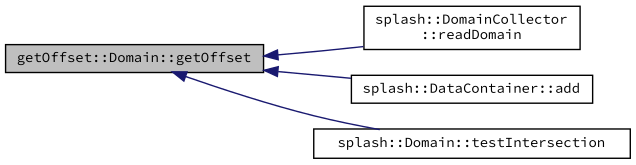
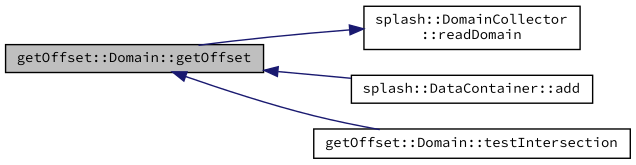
(321, 51) -> (274, 37)
(472, 144) -> (472, 144)
